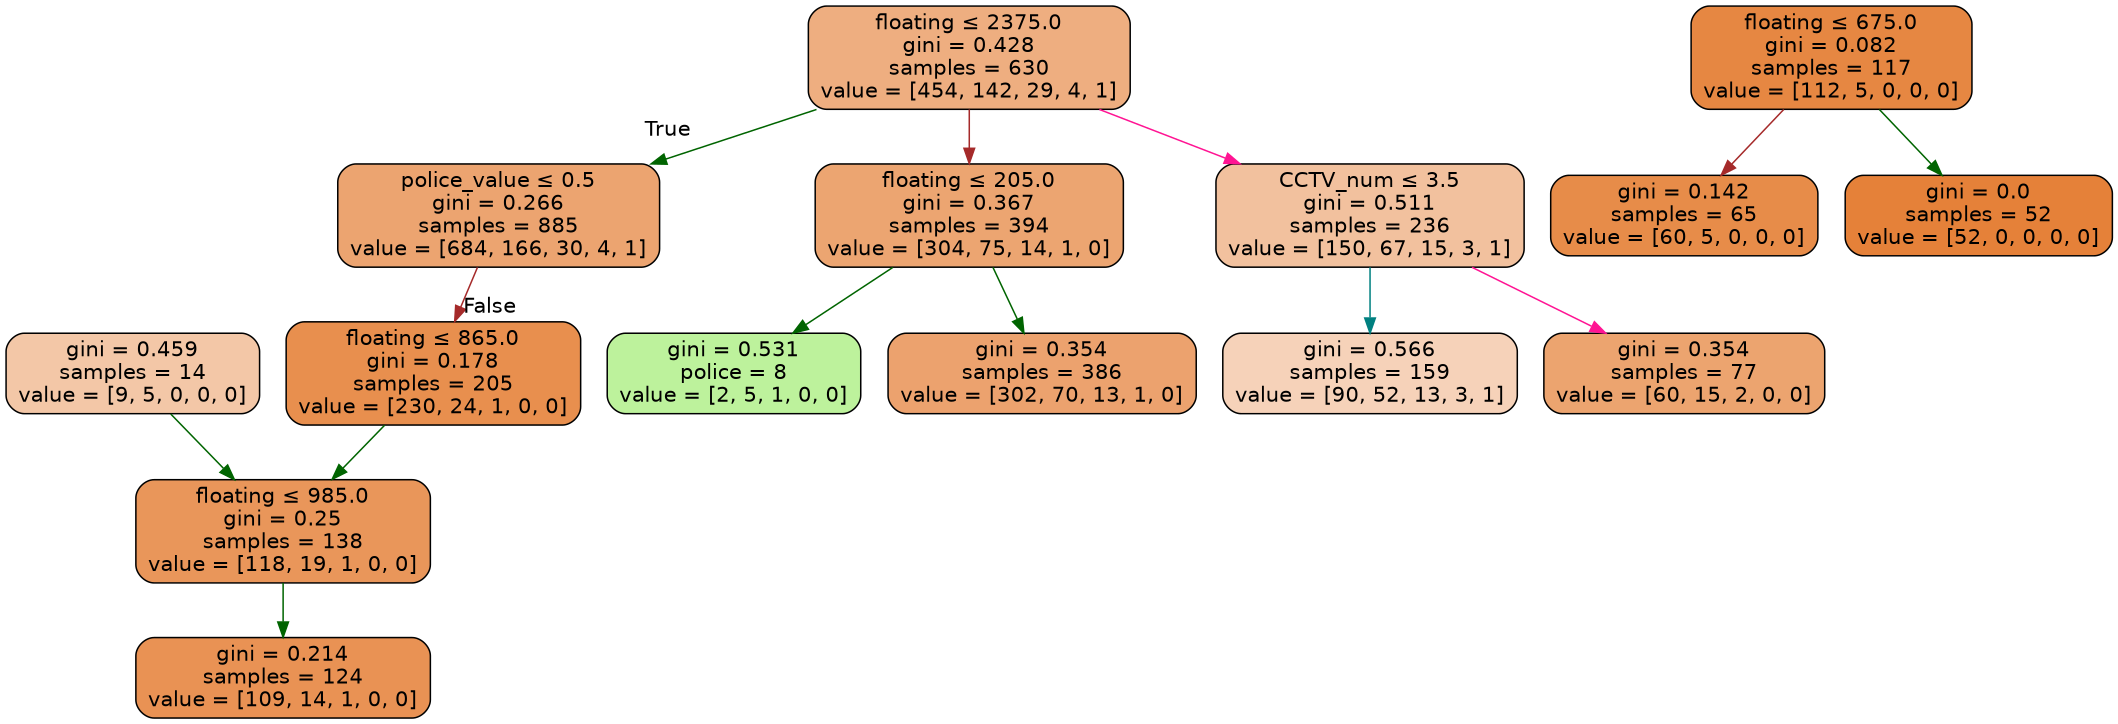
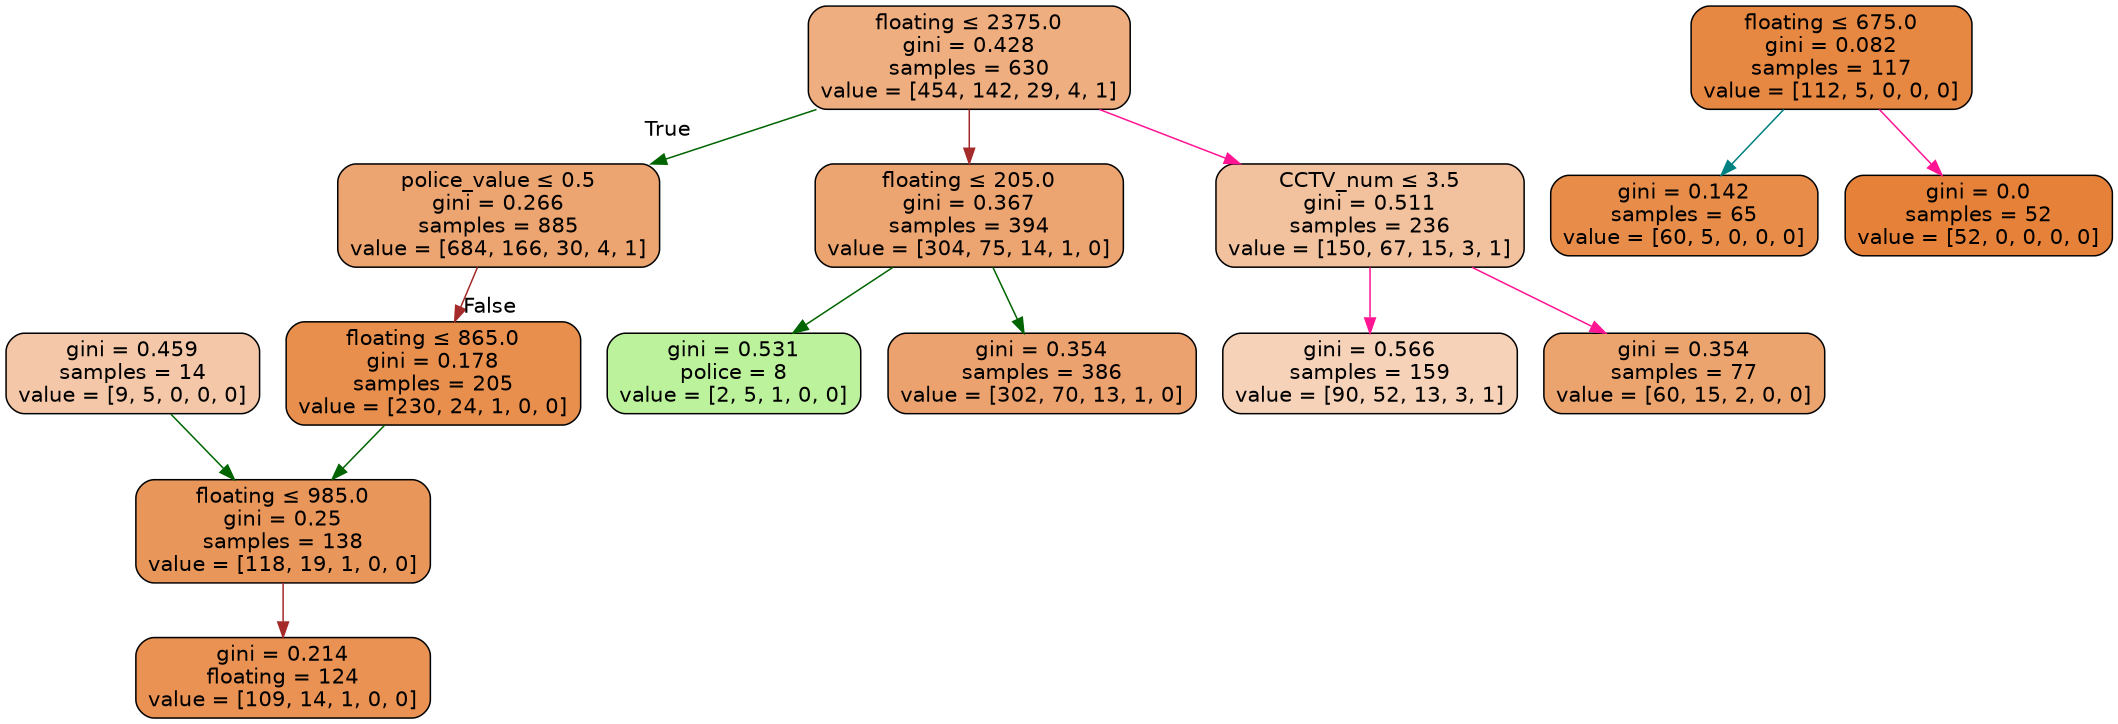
(1758, 137) -> (1758, 137)
(1905, 137) -> (1905, 137)
(1370, 292) -> (1370, 292)
(283, 602) -> (283, 602)
(283, 677) -> (283, 677)
